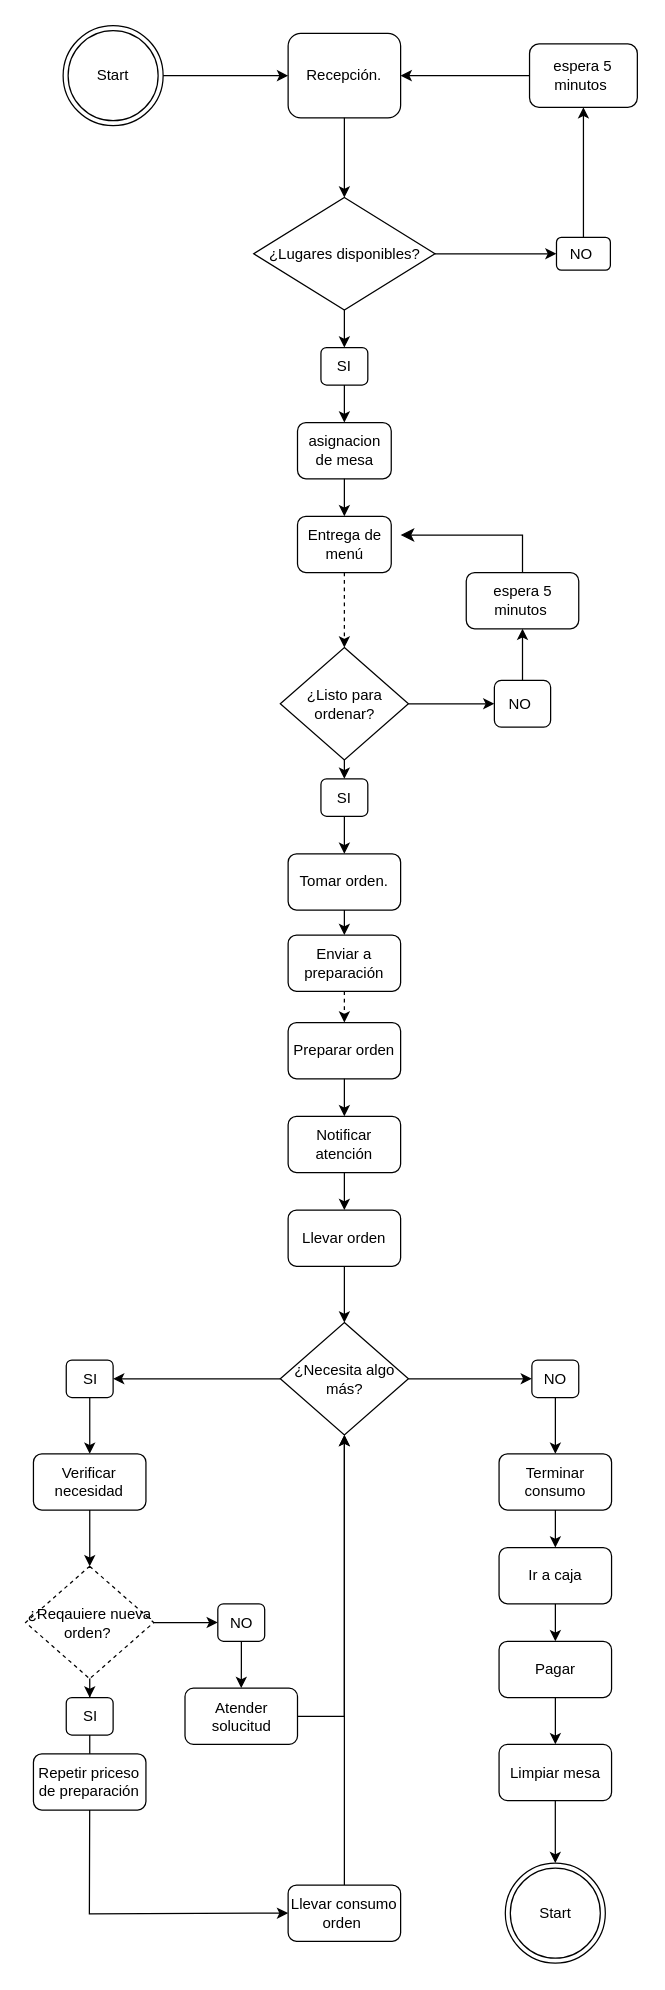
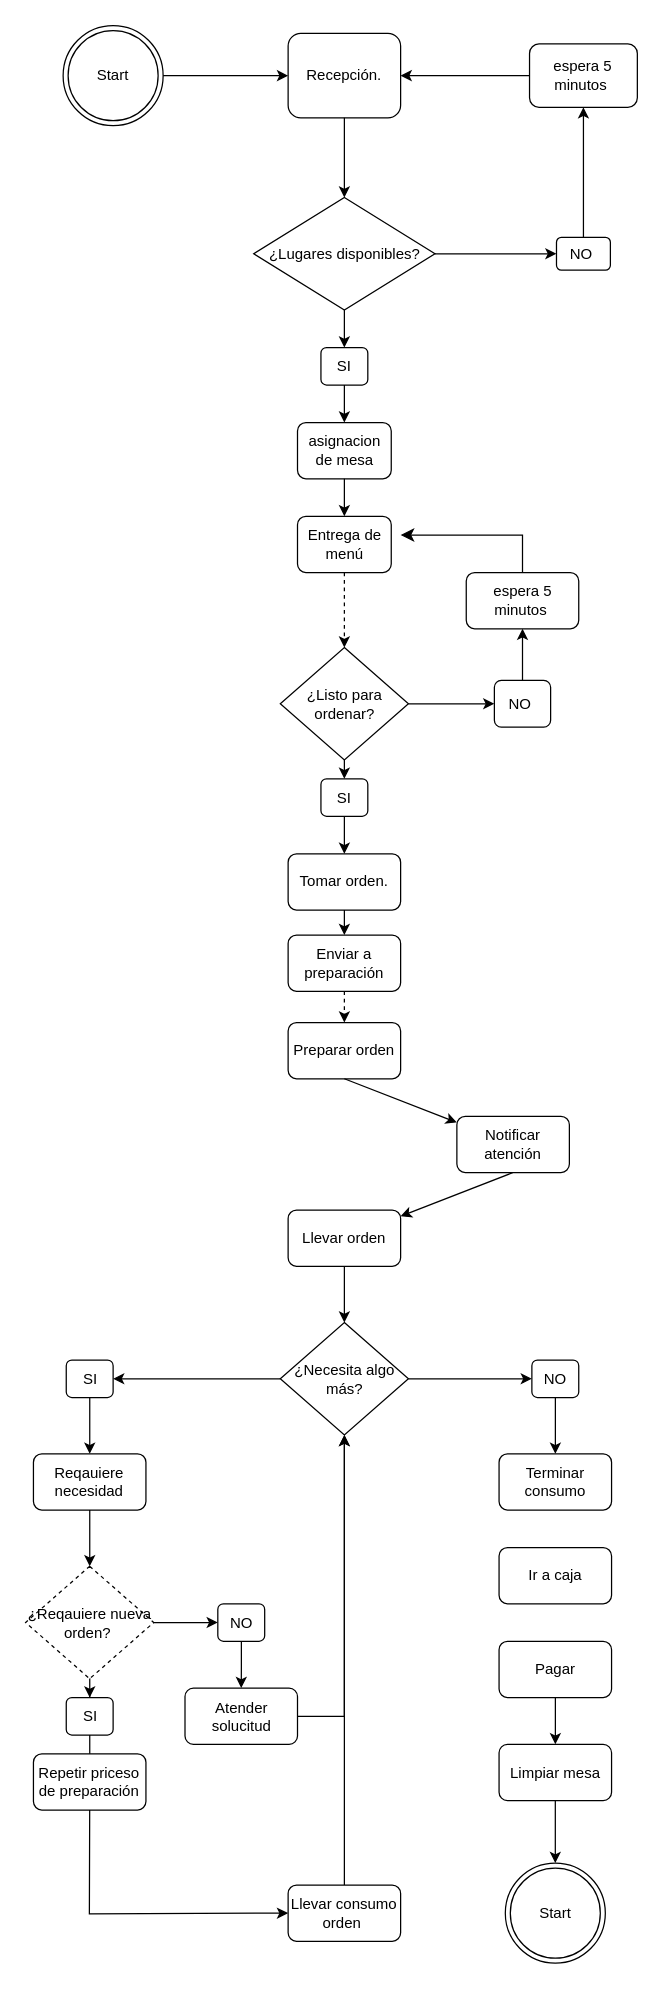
(344, 1144) -> (513, 1144)
(89, 1482) -> (89, 1482)
(555, 1533) -> none
(555, 1627) -> none
